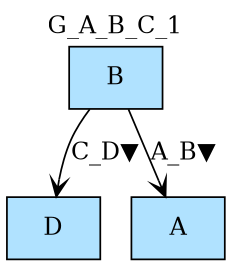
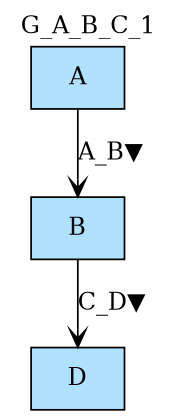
(144, 145) -> (78, 144)
